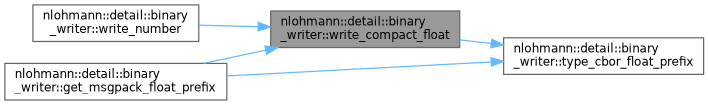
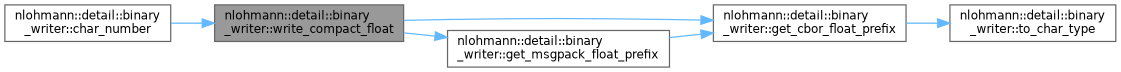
(116, 23) -> (88, 23)
none -> (1033, 23)
(604, 56) -> (810, 23)
(235, 57) -> (419, 34)
